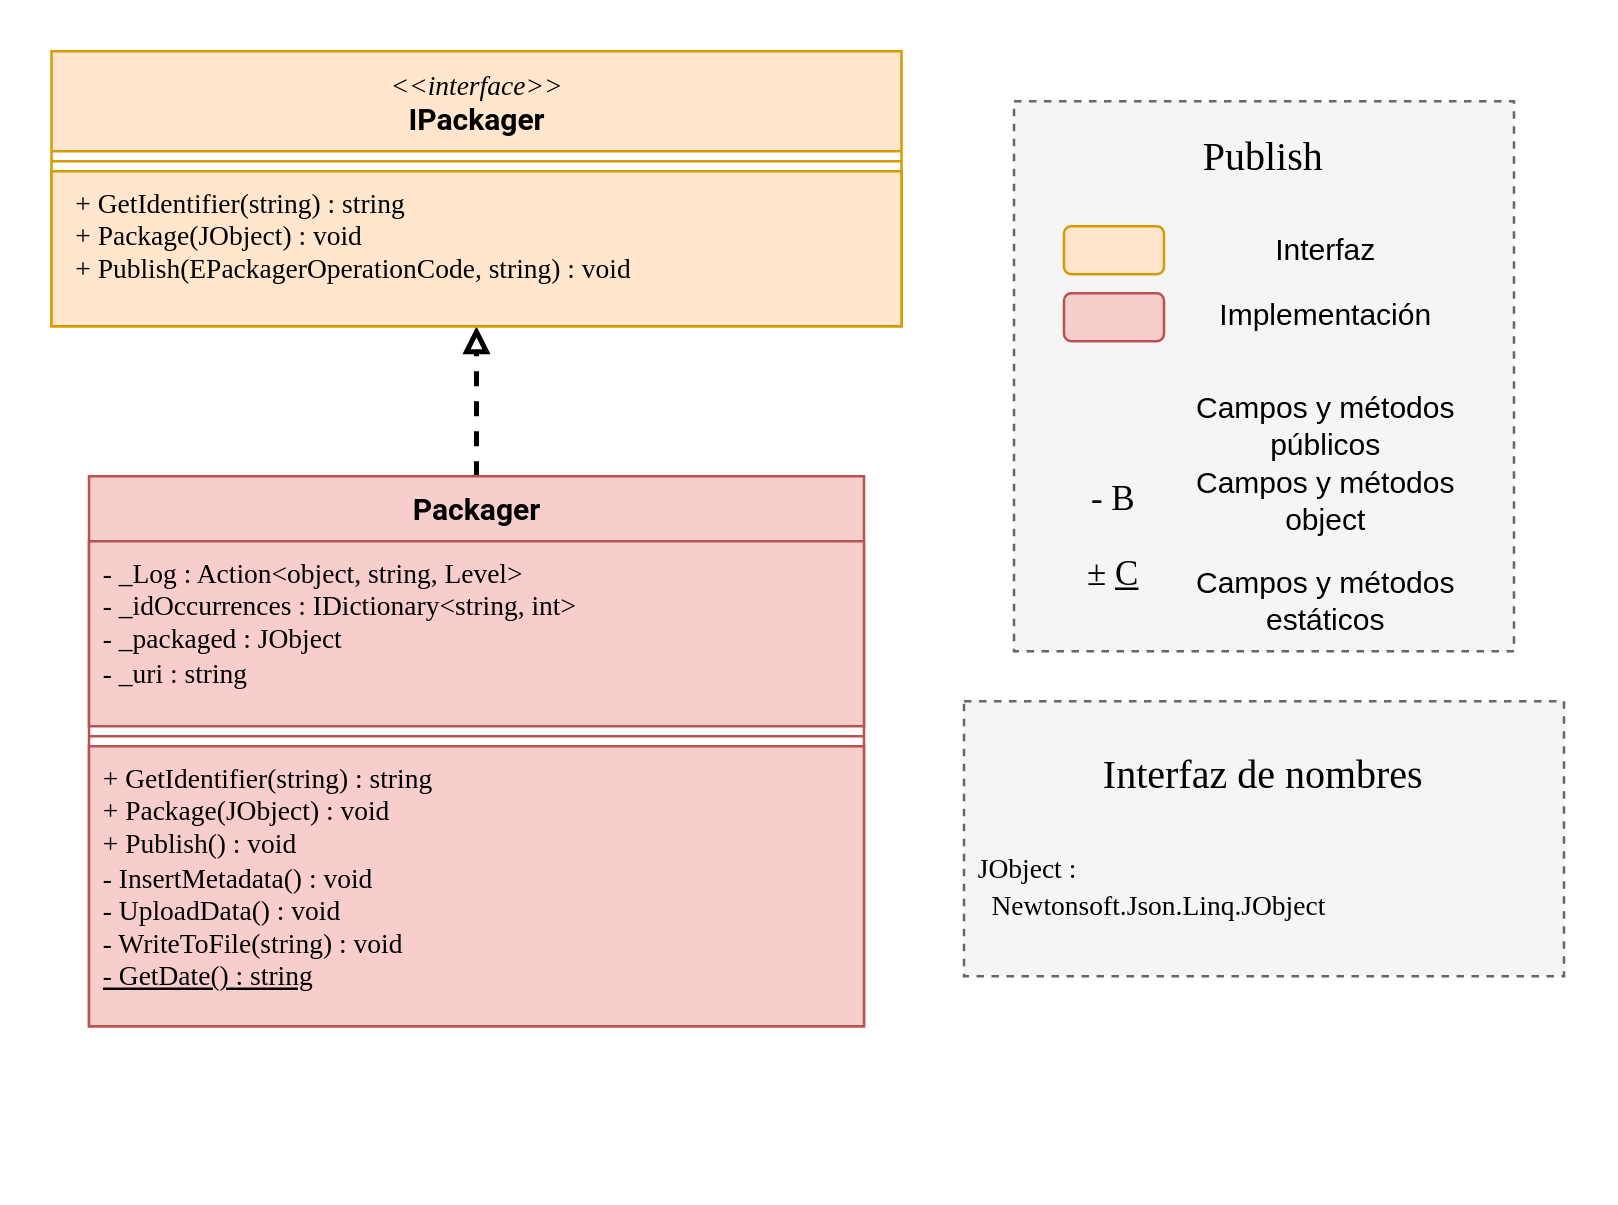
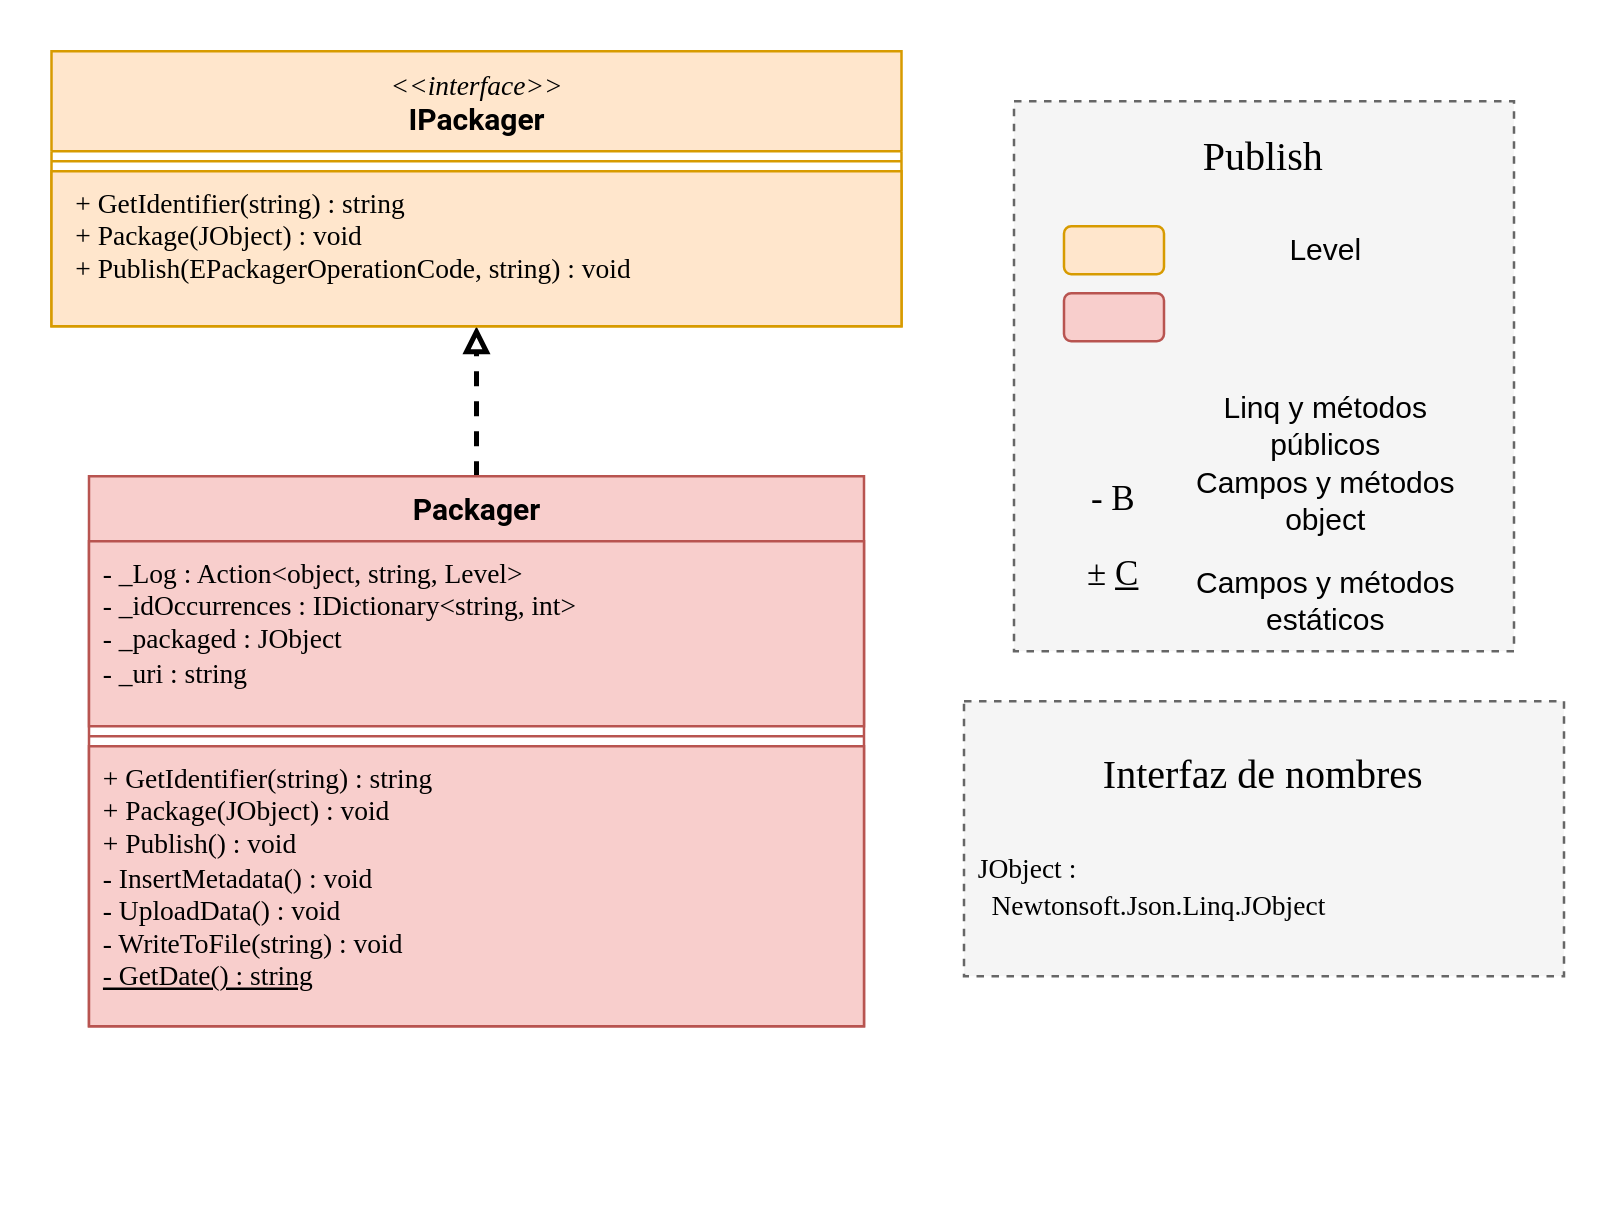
(1326, 251) -> (1326, 251)
(1326, 317) -> none
(1326, 426) -> (1326, 426)
